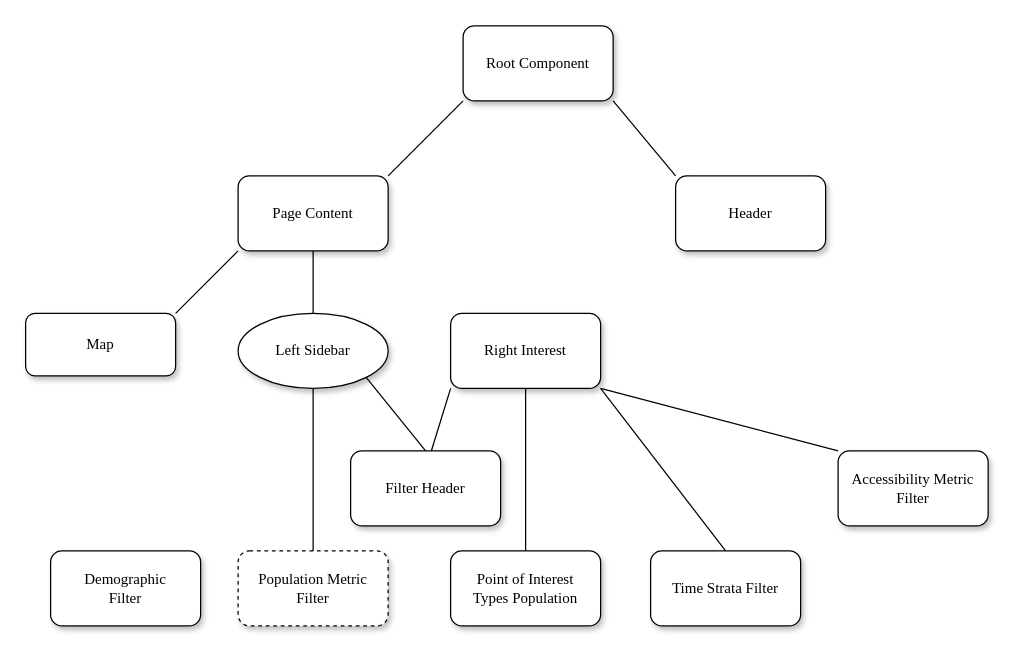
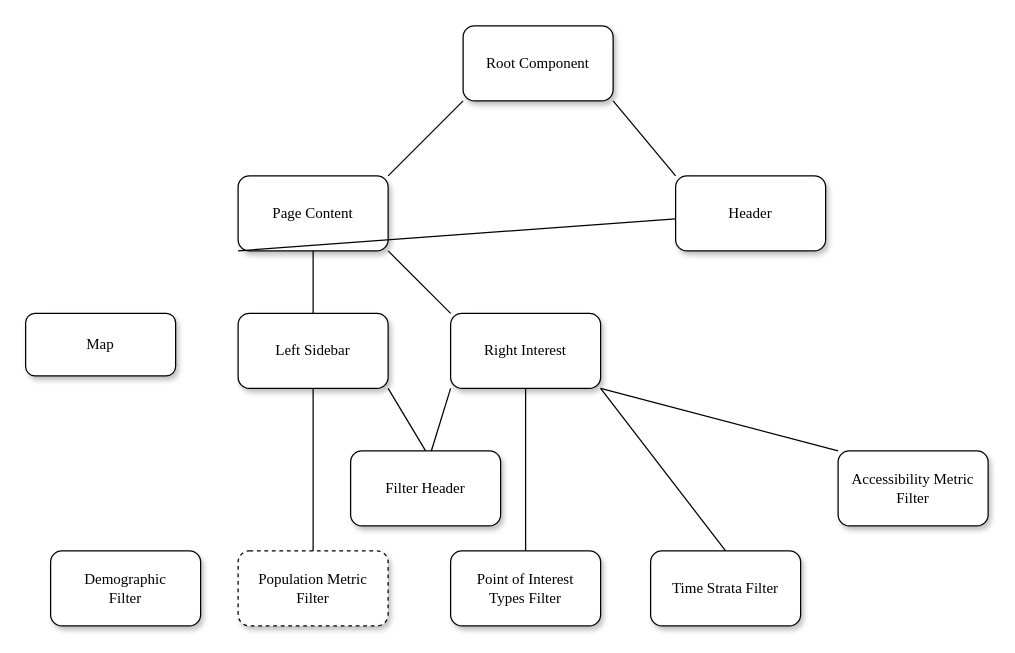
(207, 282) -> (457, 235)
none -> (419, 282)
(313, 351) -> (313, 351)
(526, 588) -> (526, 588)
